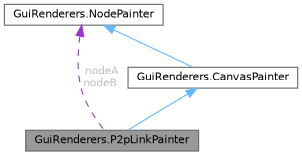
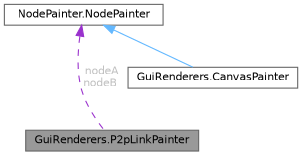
(84, 15) -> (84, 15)
(158, 112) -> none
